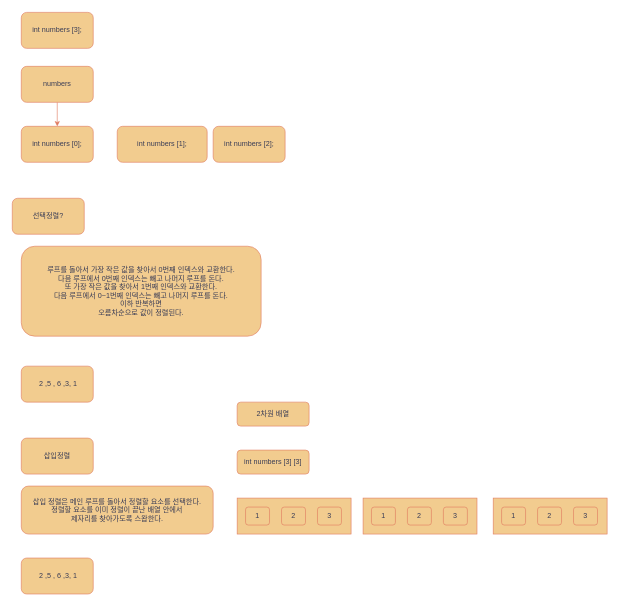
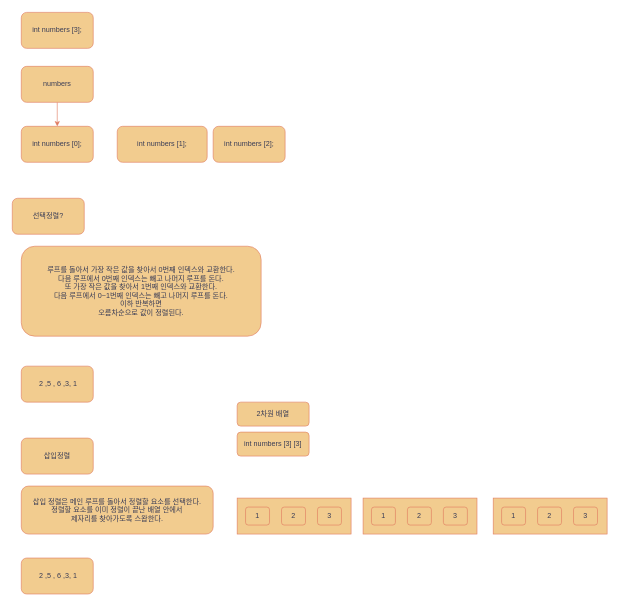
(273, 462) -> (273, 444)
